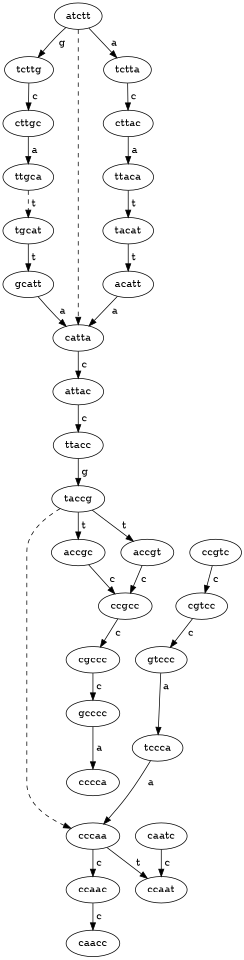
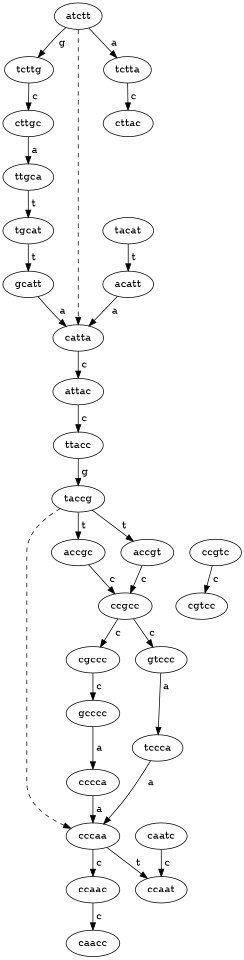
(128, 177) -> none
(28, 200) -> (28, 200)
(184, 630) -> (141, 630)
none -> (93, 806)
